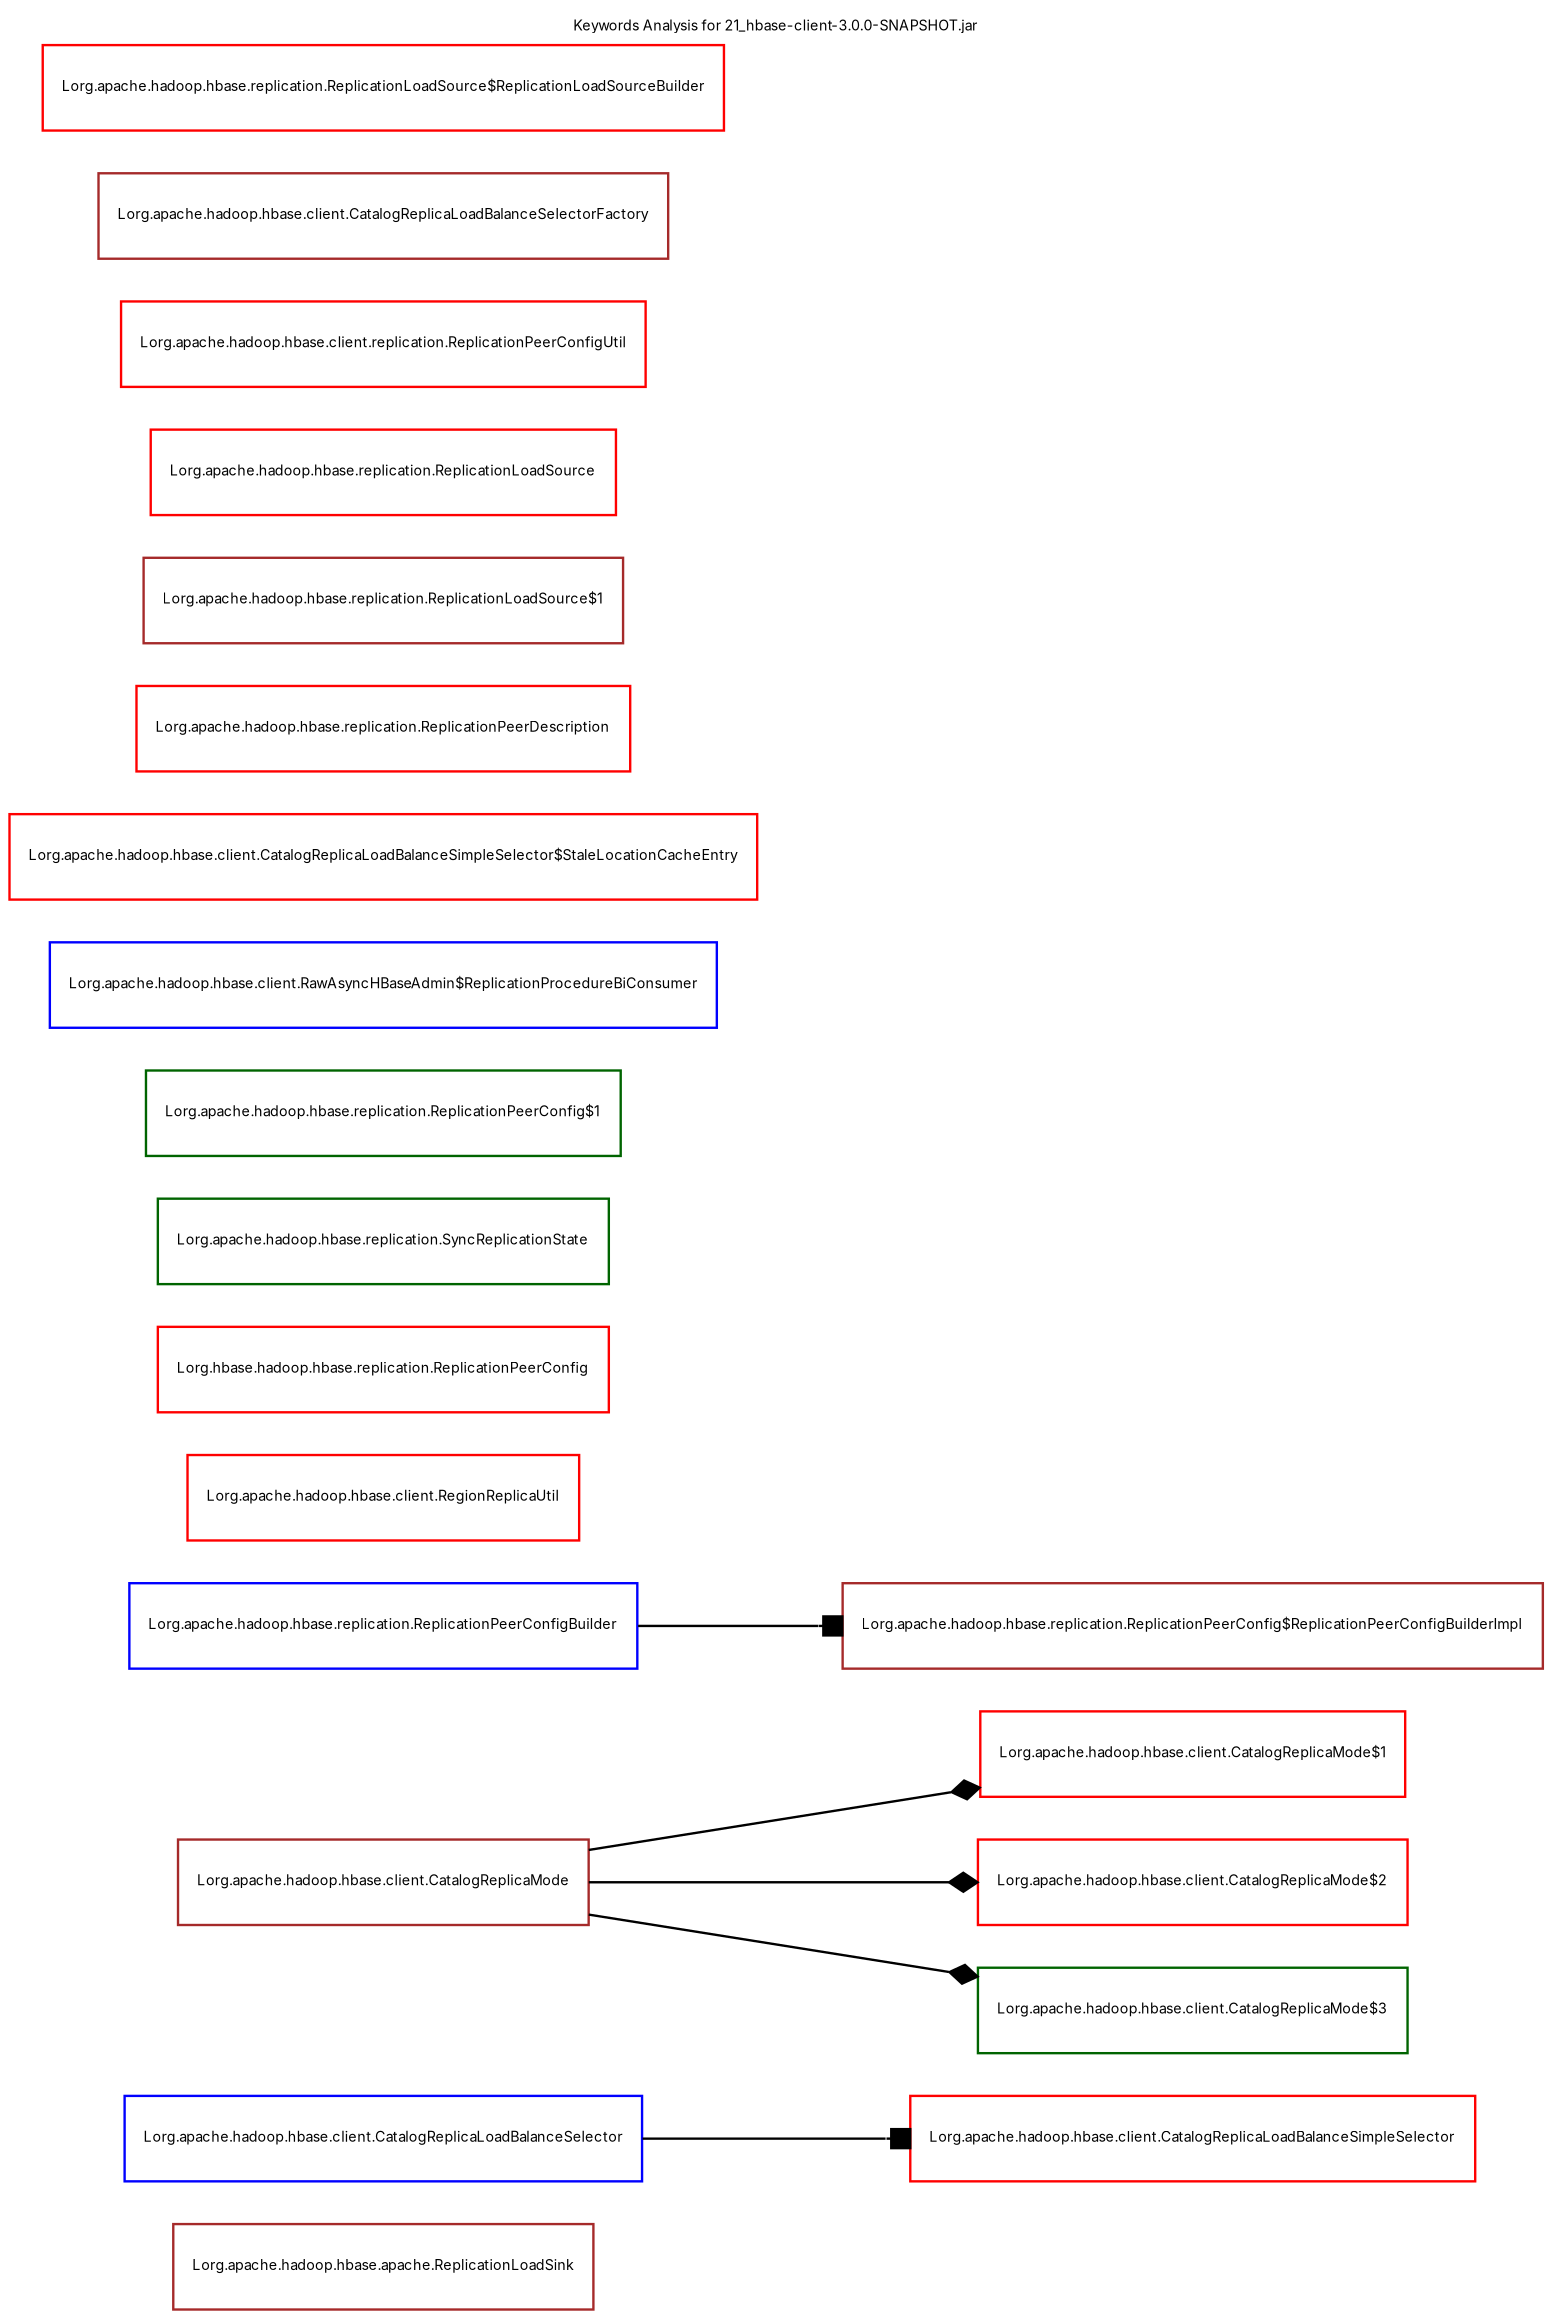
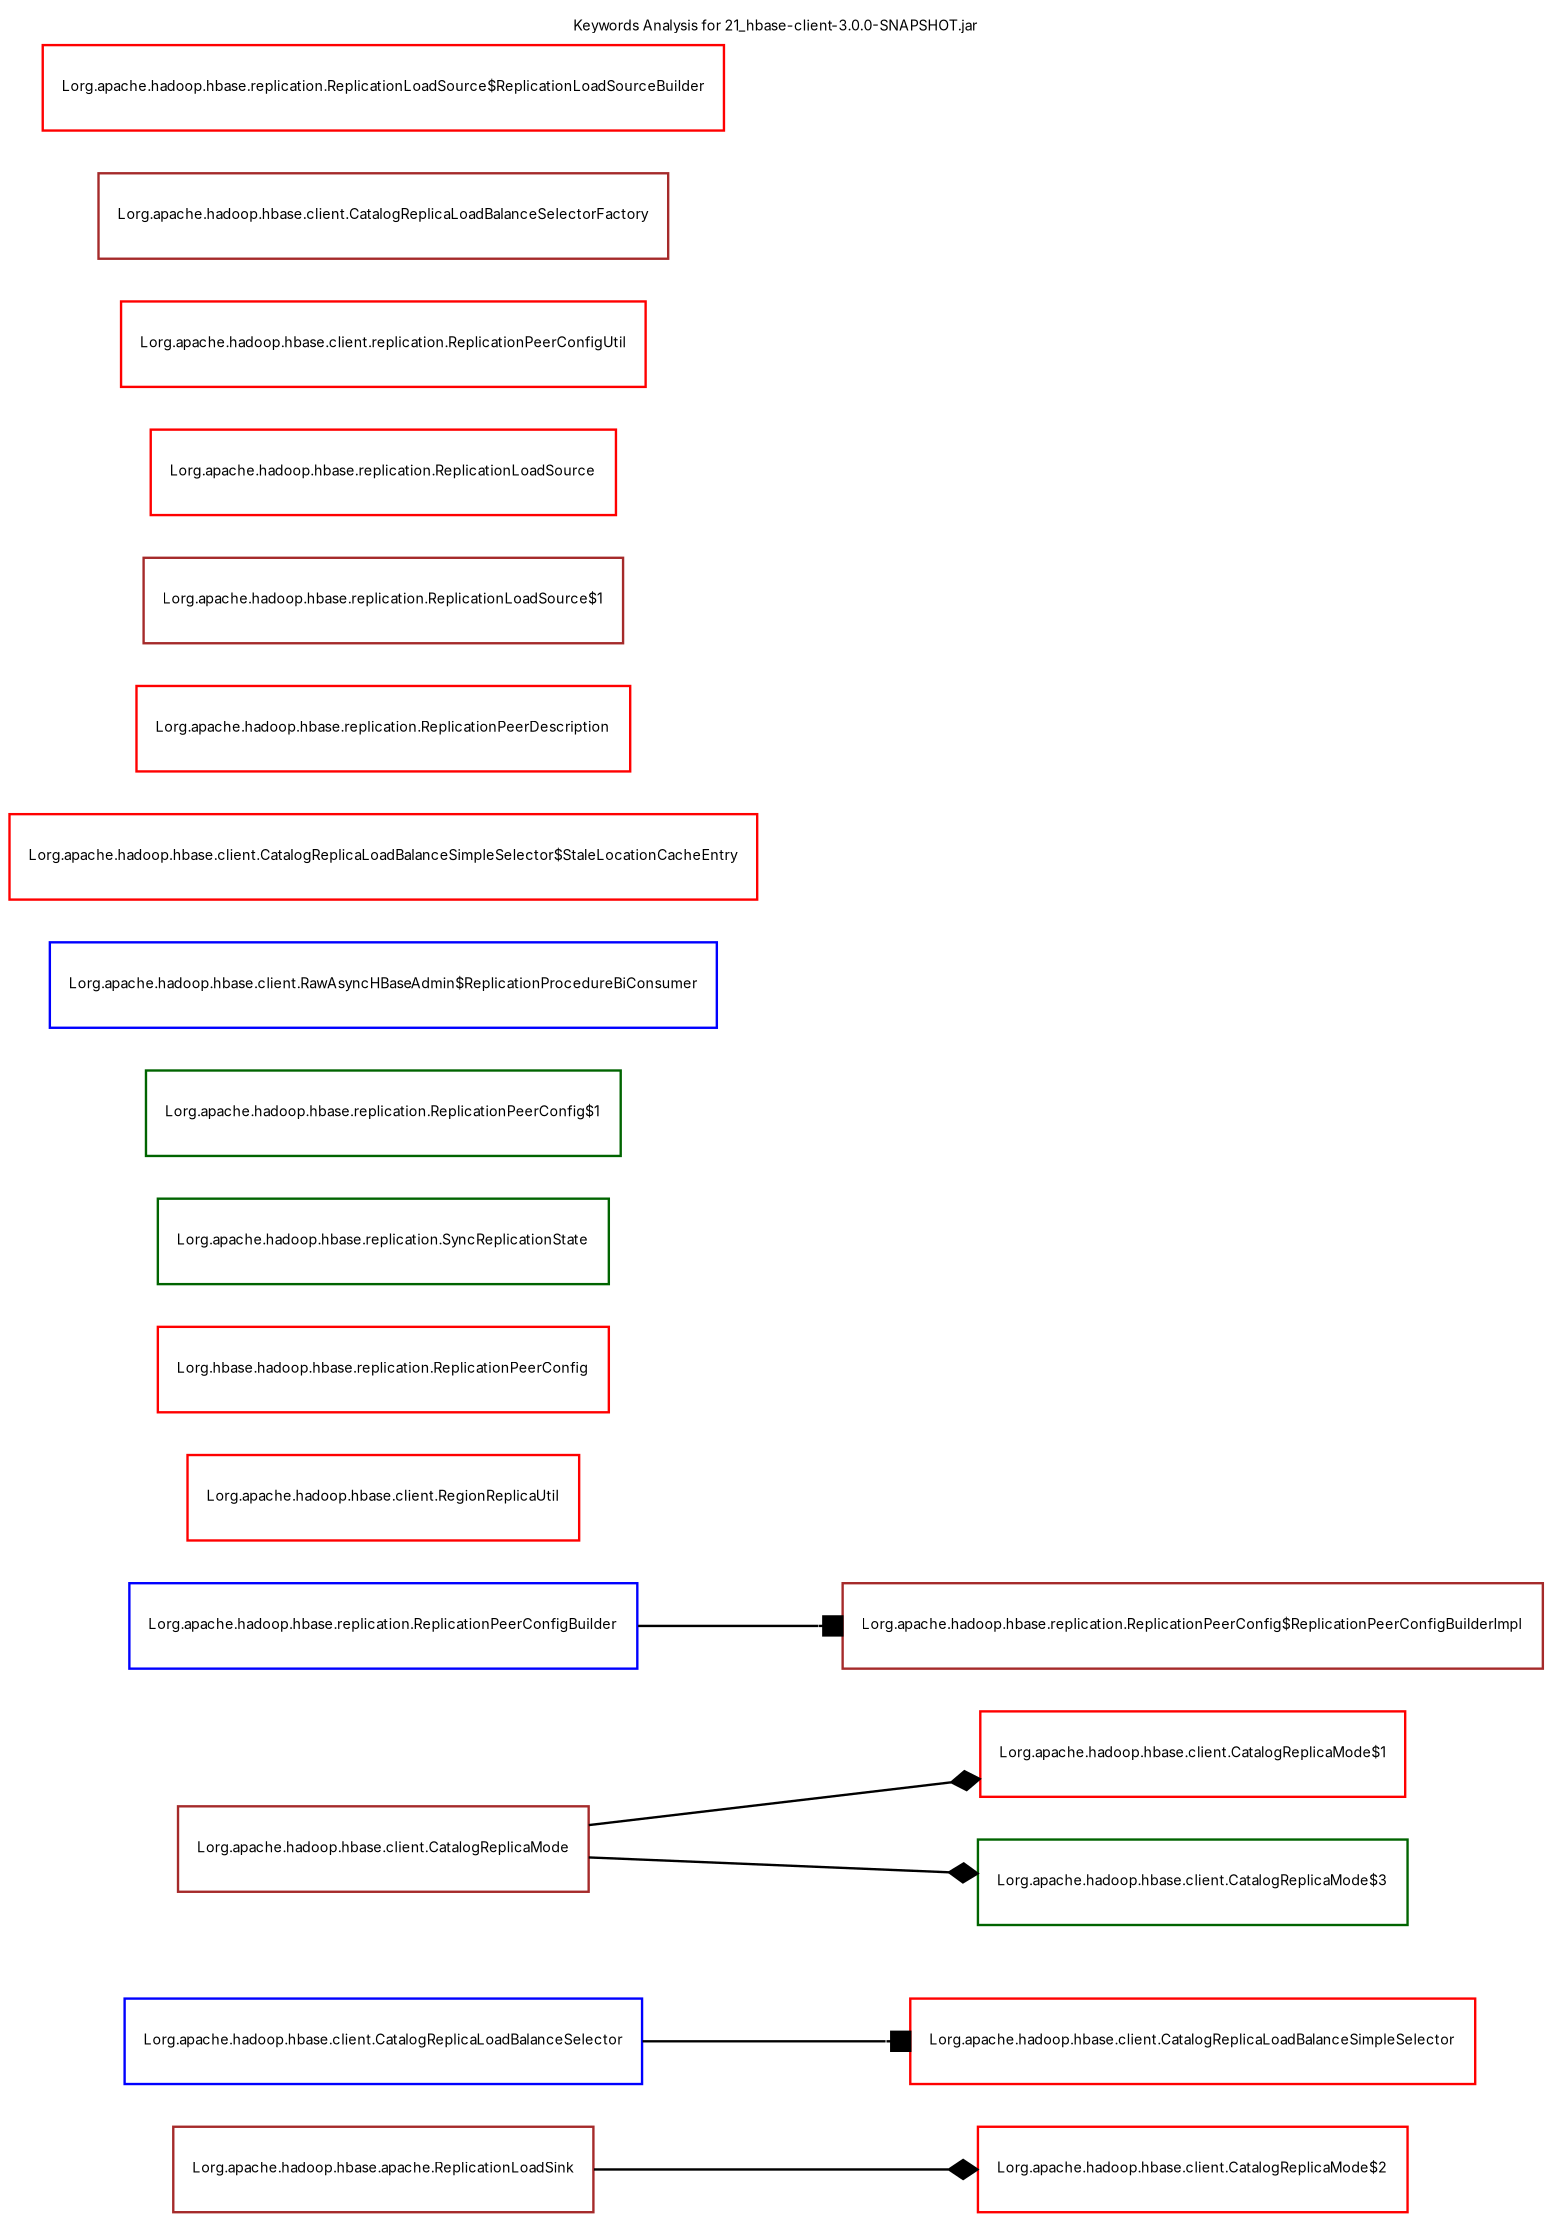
(769, 1882) -> (771, 2169)
